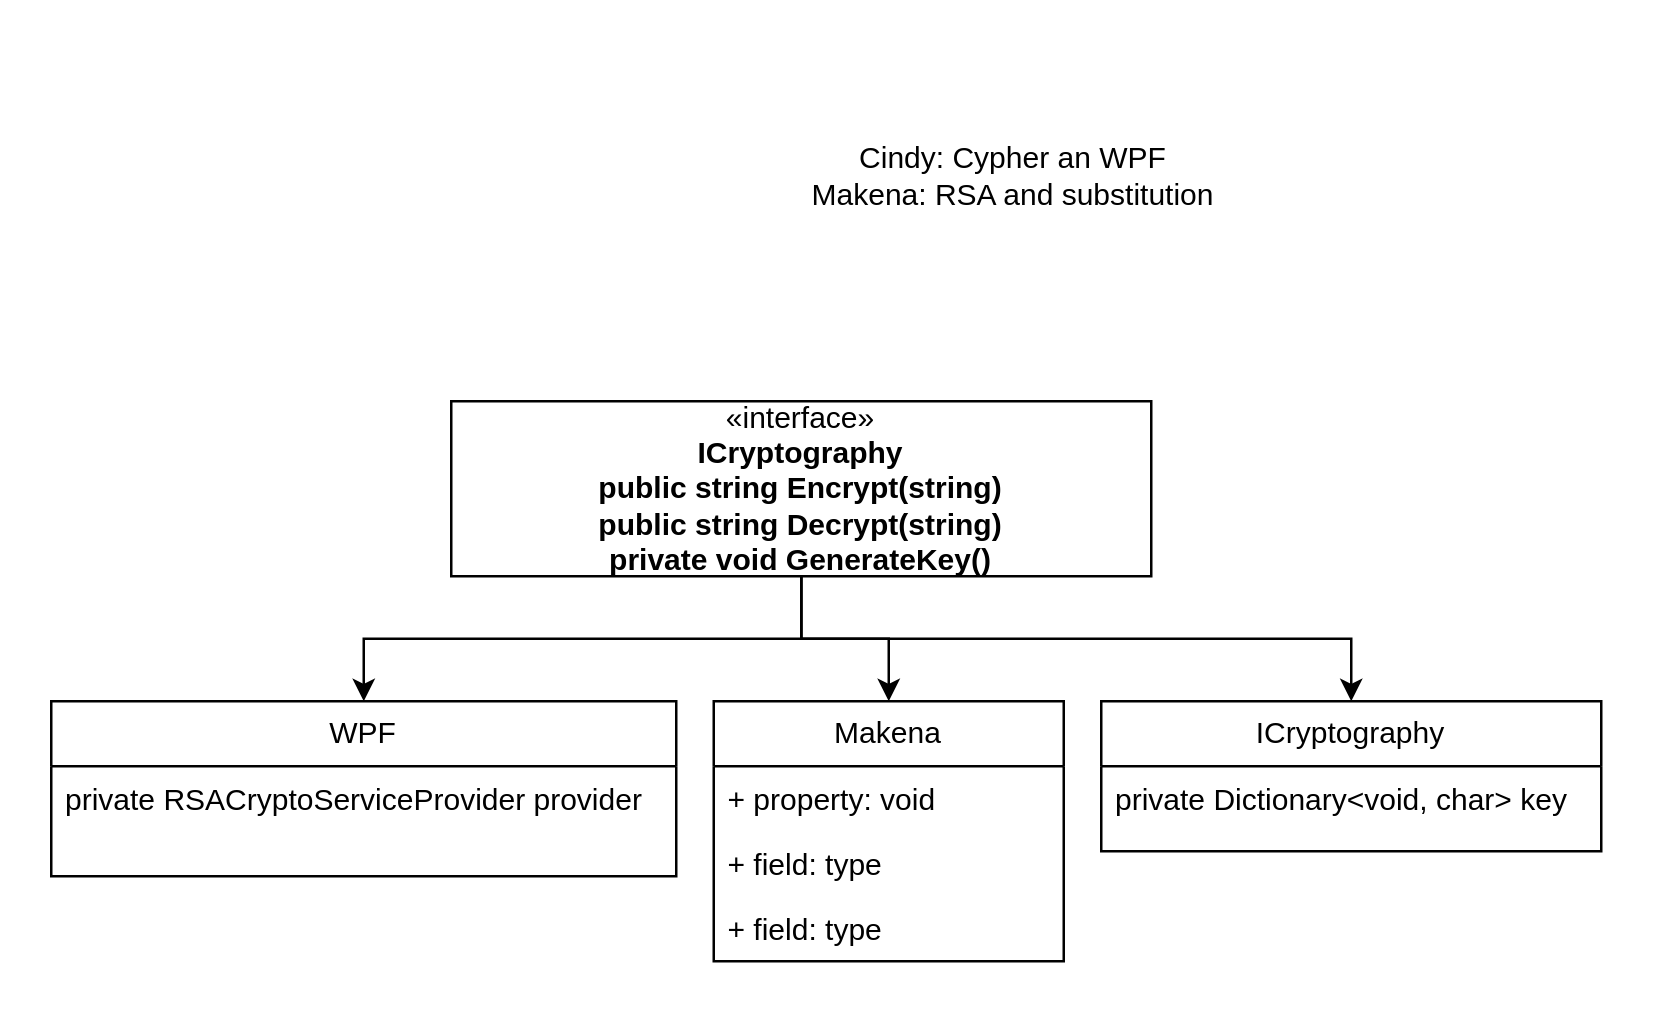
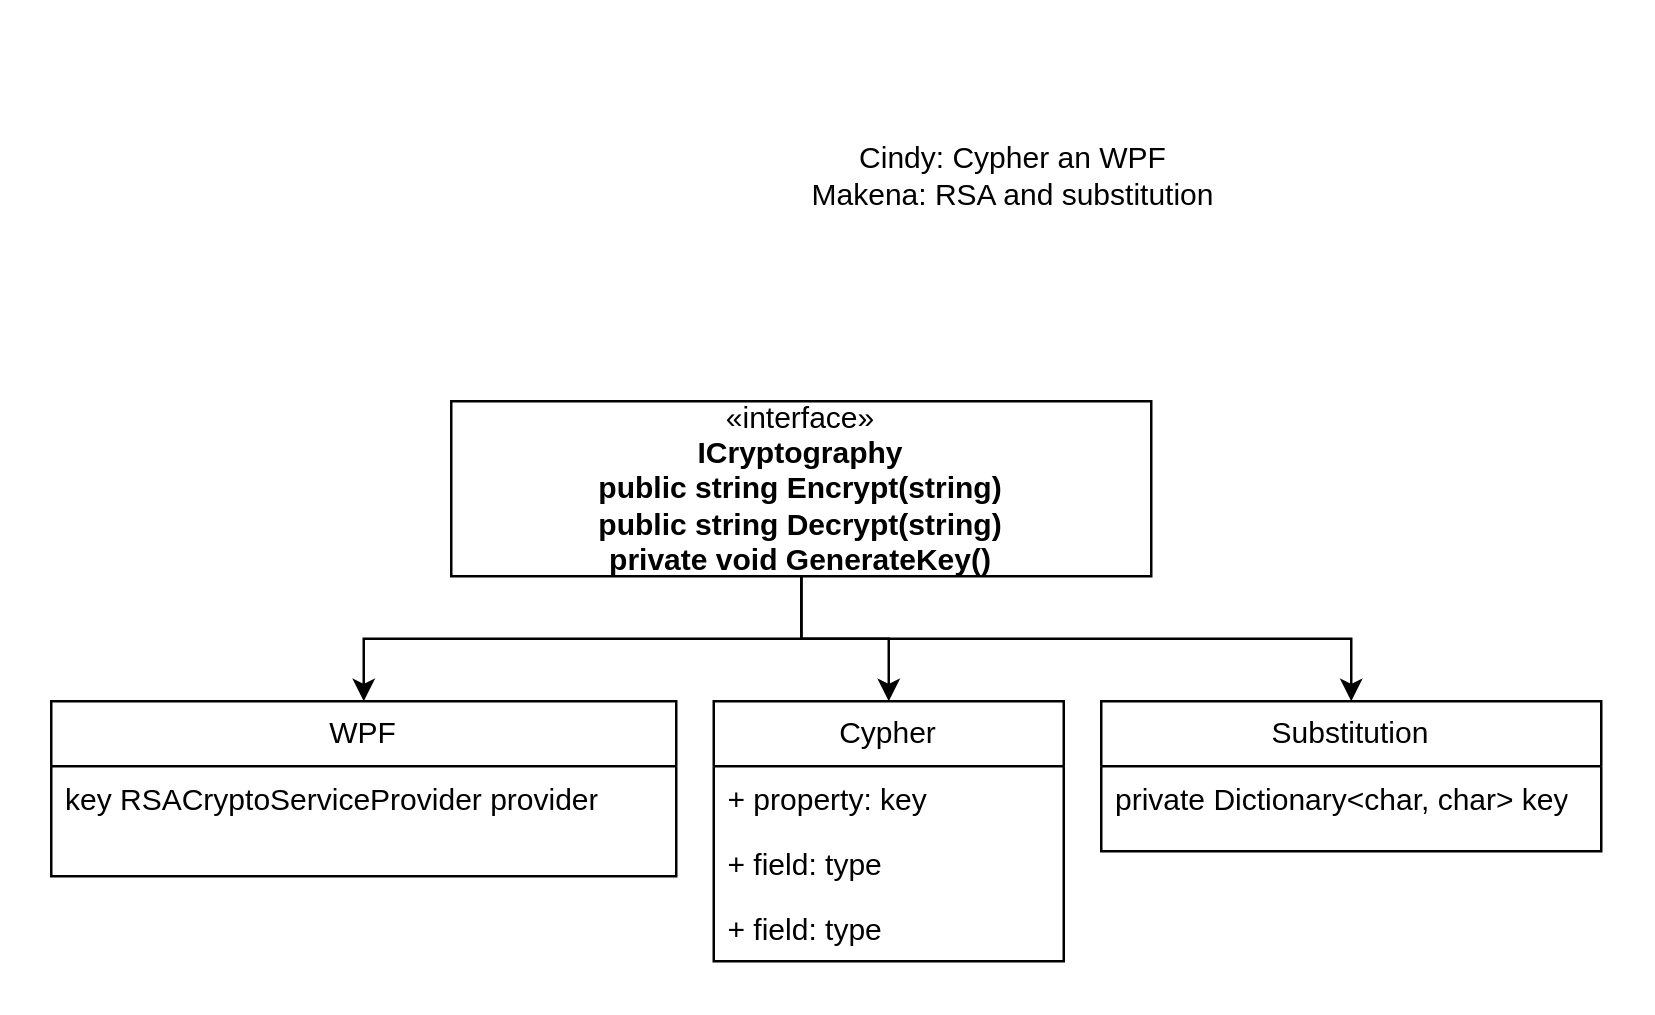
(889, 734) -> (889, 734)
(1351, 734) -> (1351, 734)
(848, 802) -> (843, 802)
(366, 820) -> (358, 802)
(1354, 820) -> (1354, 820)
